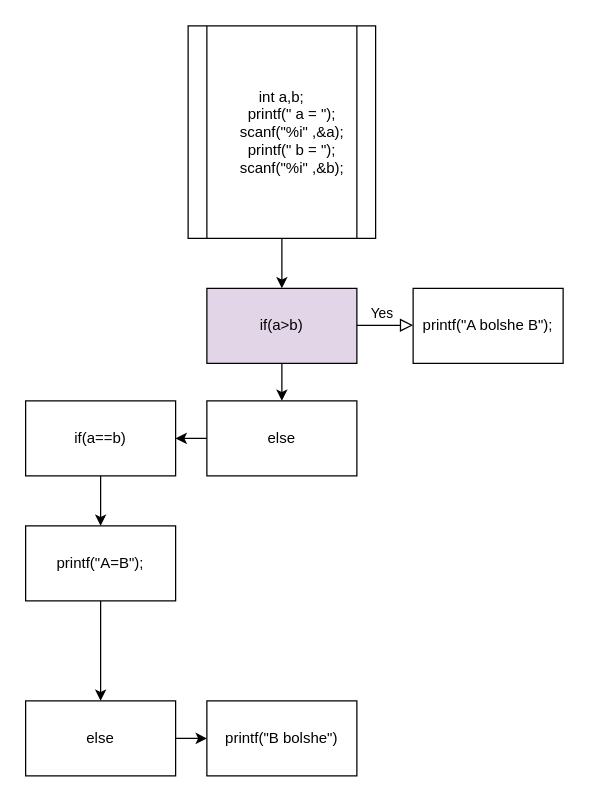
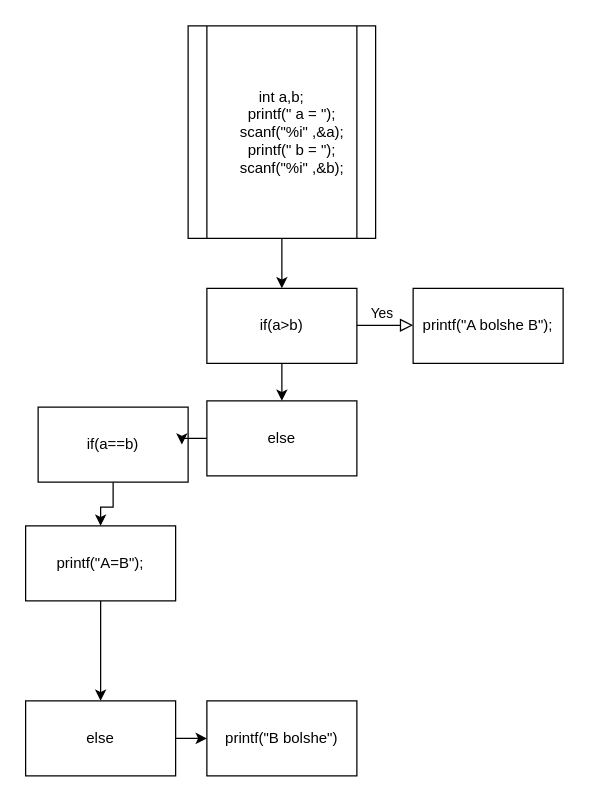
(282, 326) -> (282, 326)
(101, 438) -> (113, 444)
